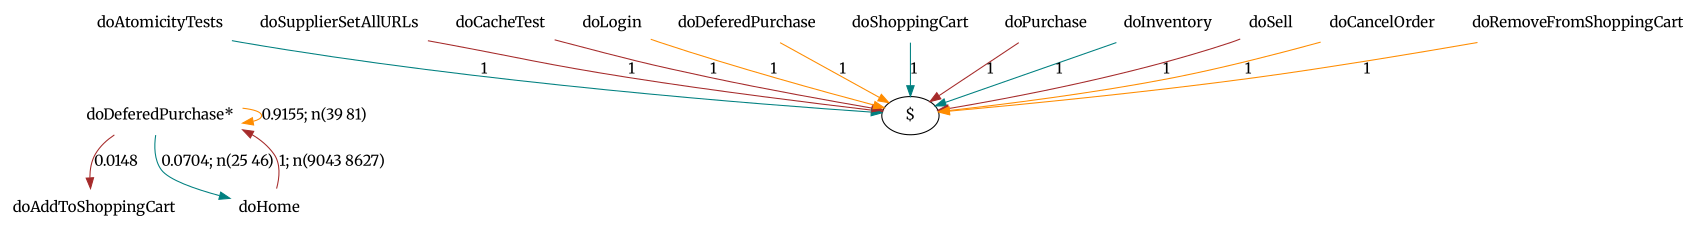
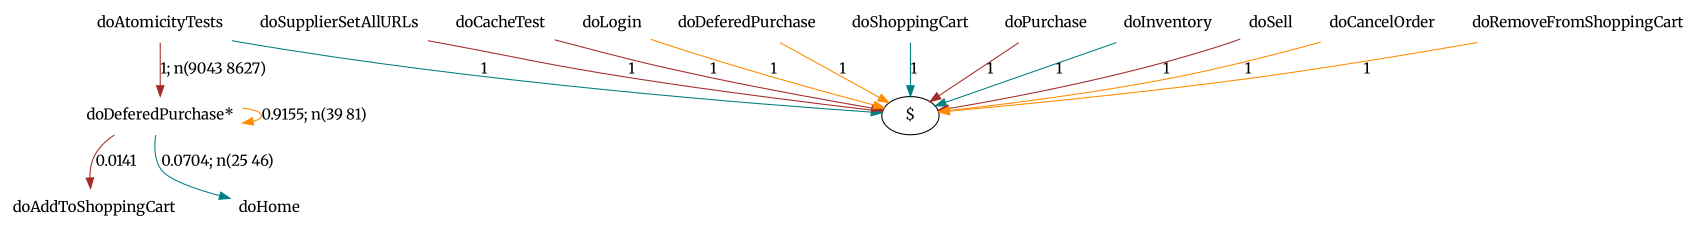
(276, 157) -> (160, 64)
(116, 162) -> (116, 162)
